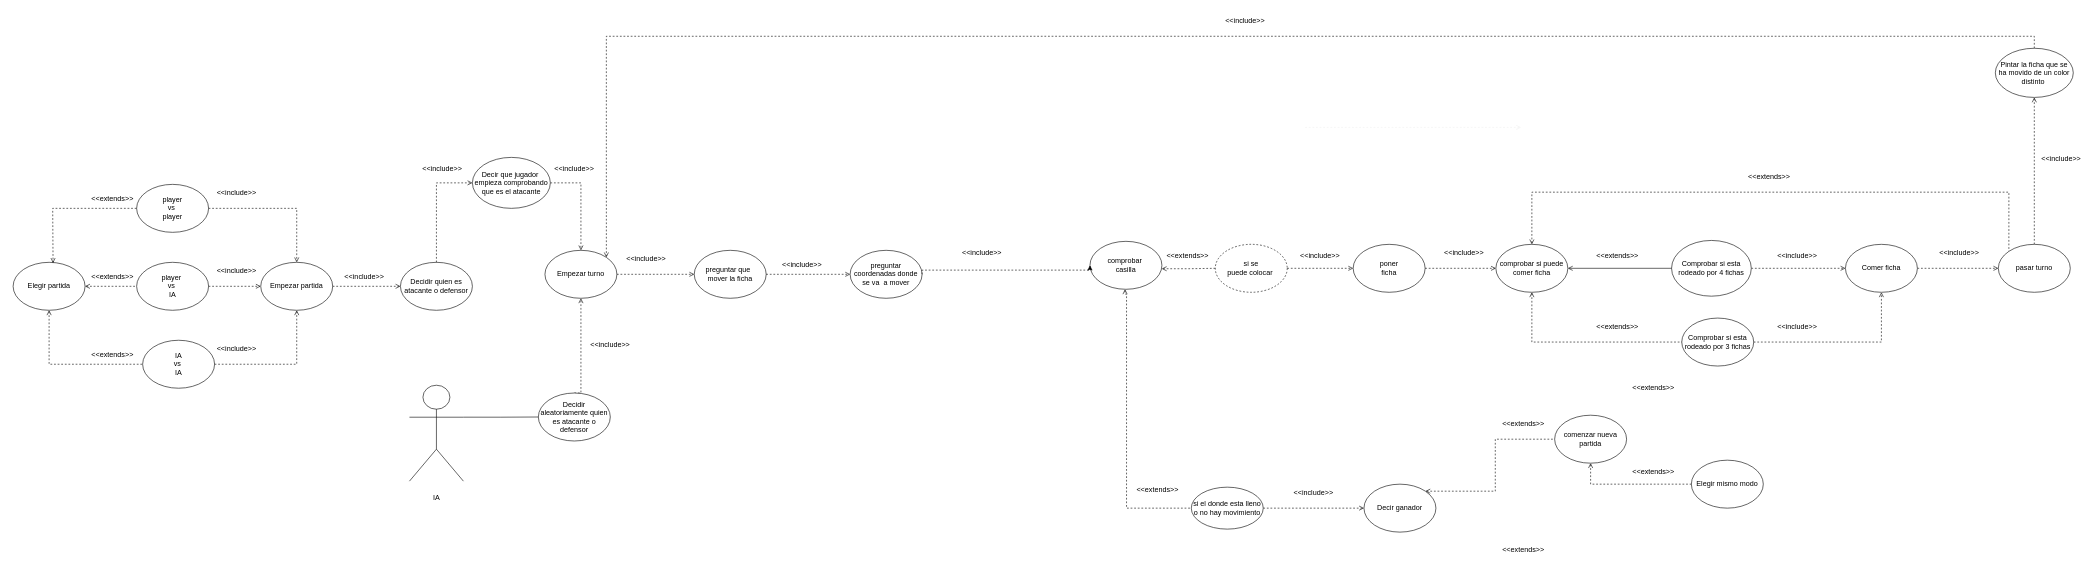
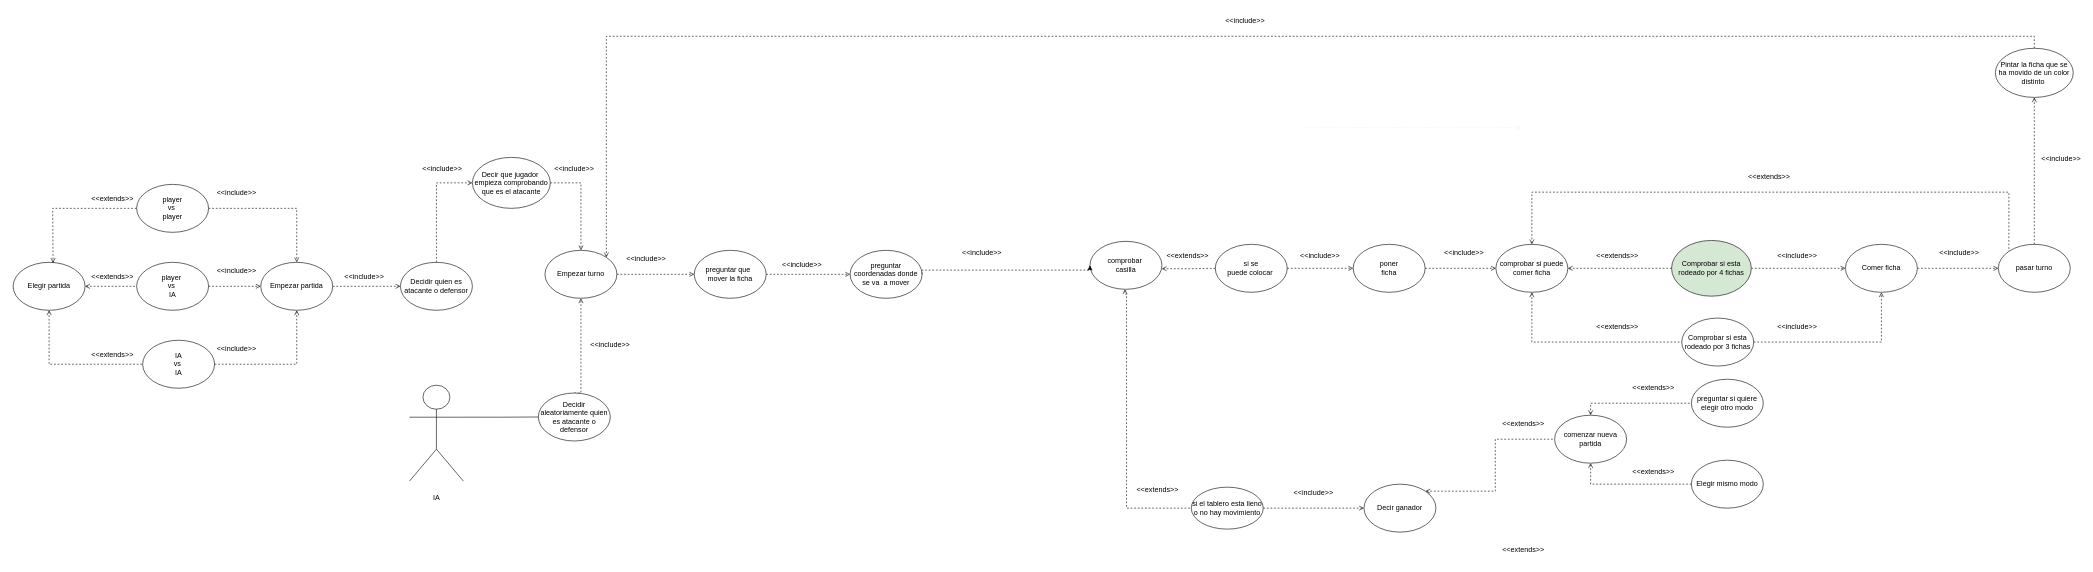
(1251, 268) -> (1251, 268)
(1712, 268) -> (1712, 268)
(1620, 269) -> (1620, 269)
none -> (1636, 404)
none -> (1728, 404)
(1227, 509) -> (1227, 509)
